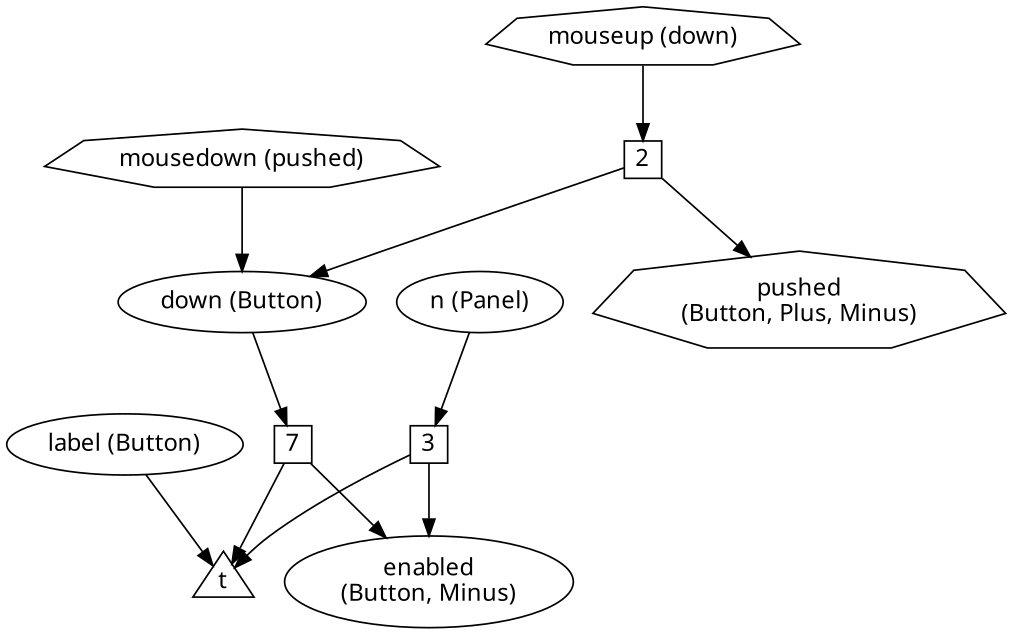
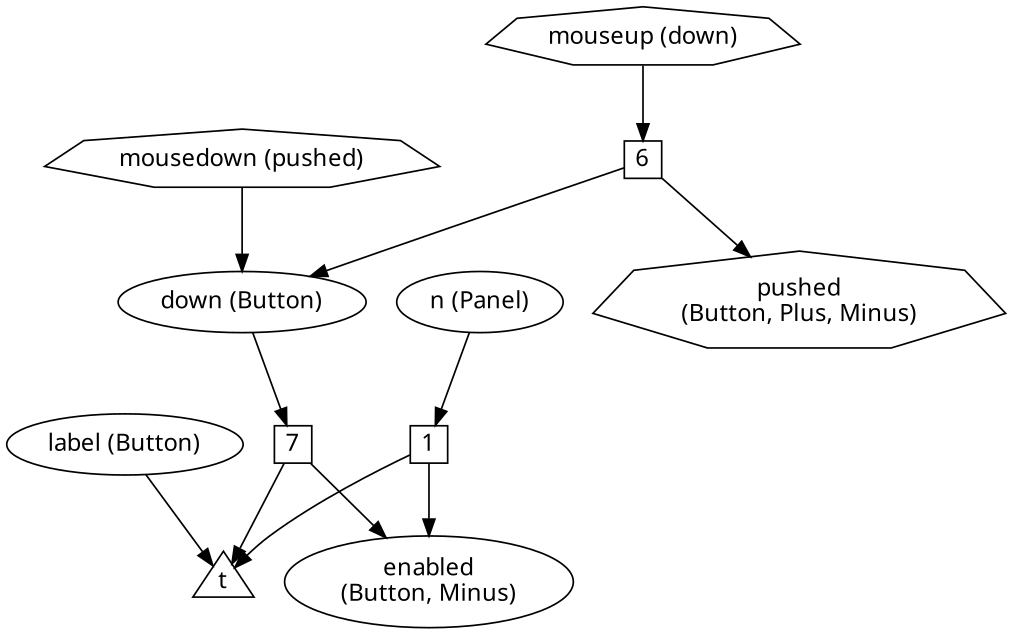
(643, 160) -> (643, 160)
(429, 444) -> (429, 444)
